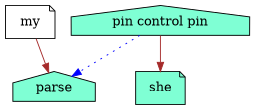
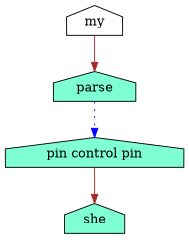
(30, 22) -> (95, 22)
(110, 53) -> (95, 115)
(160, 88) -> (95, 220)
